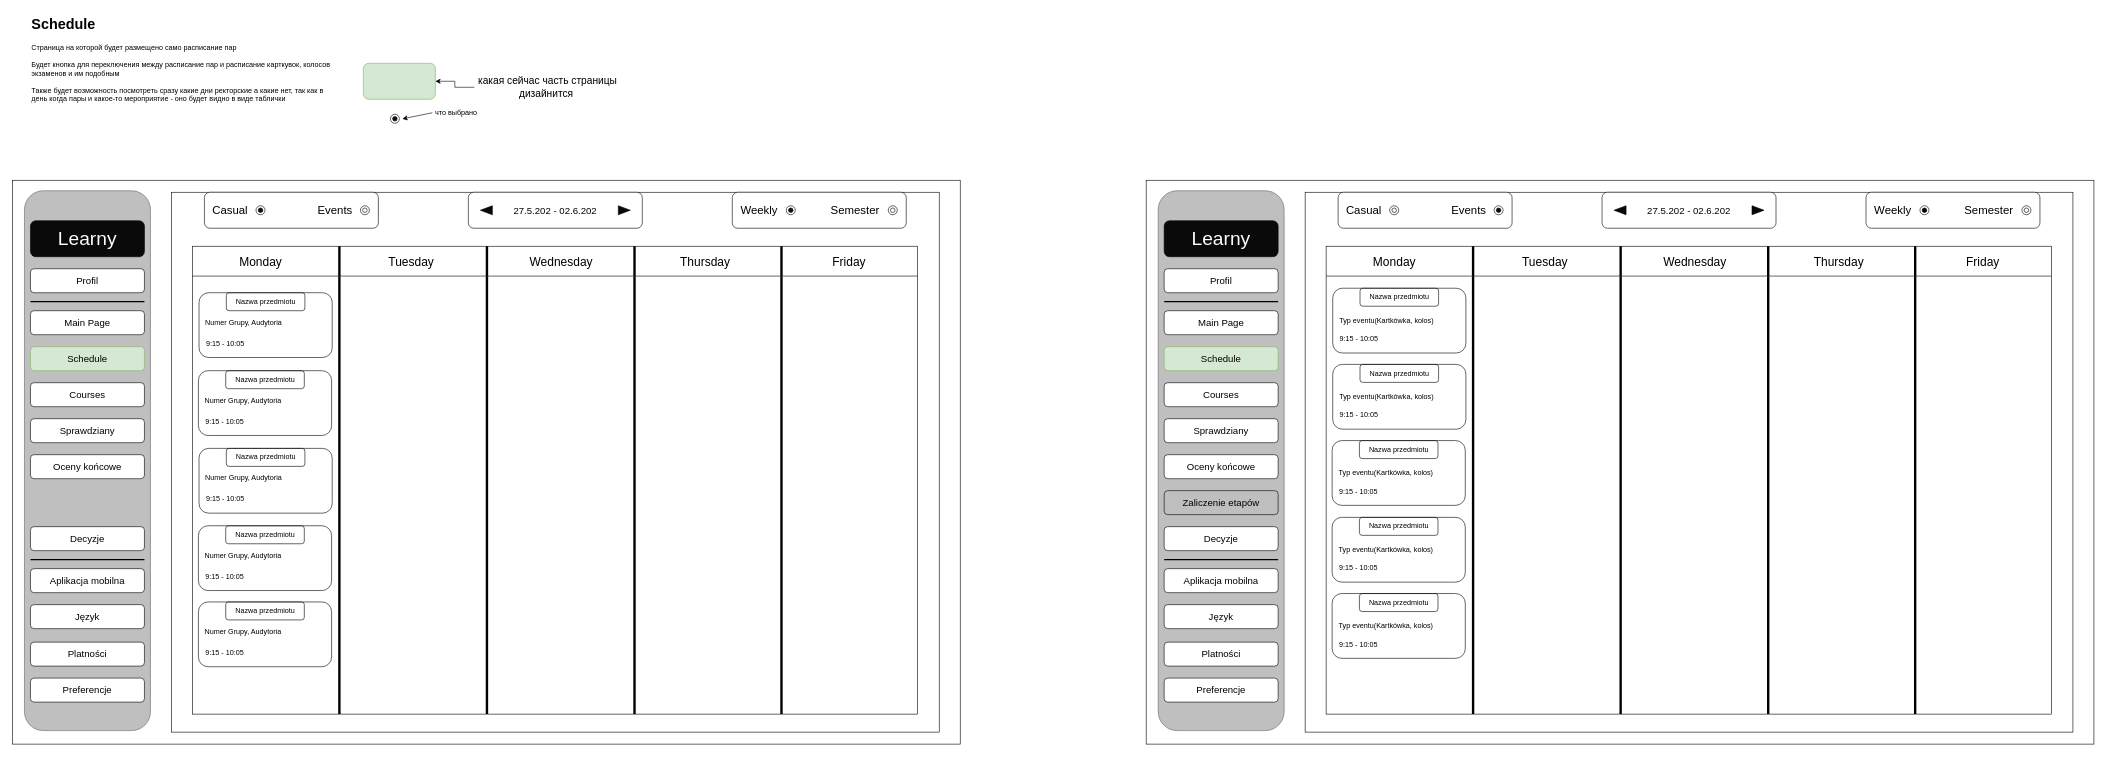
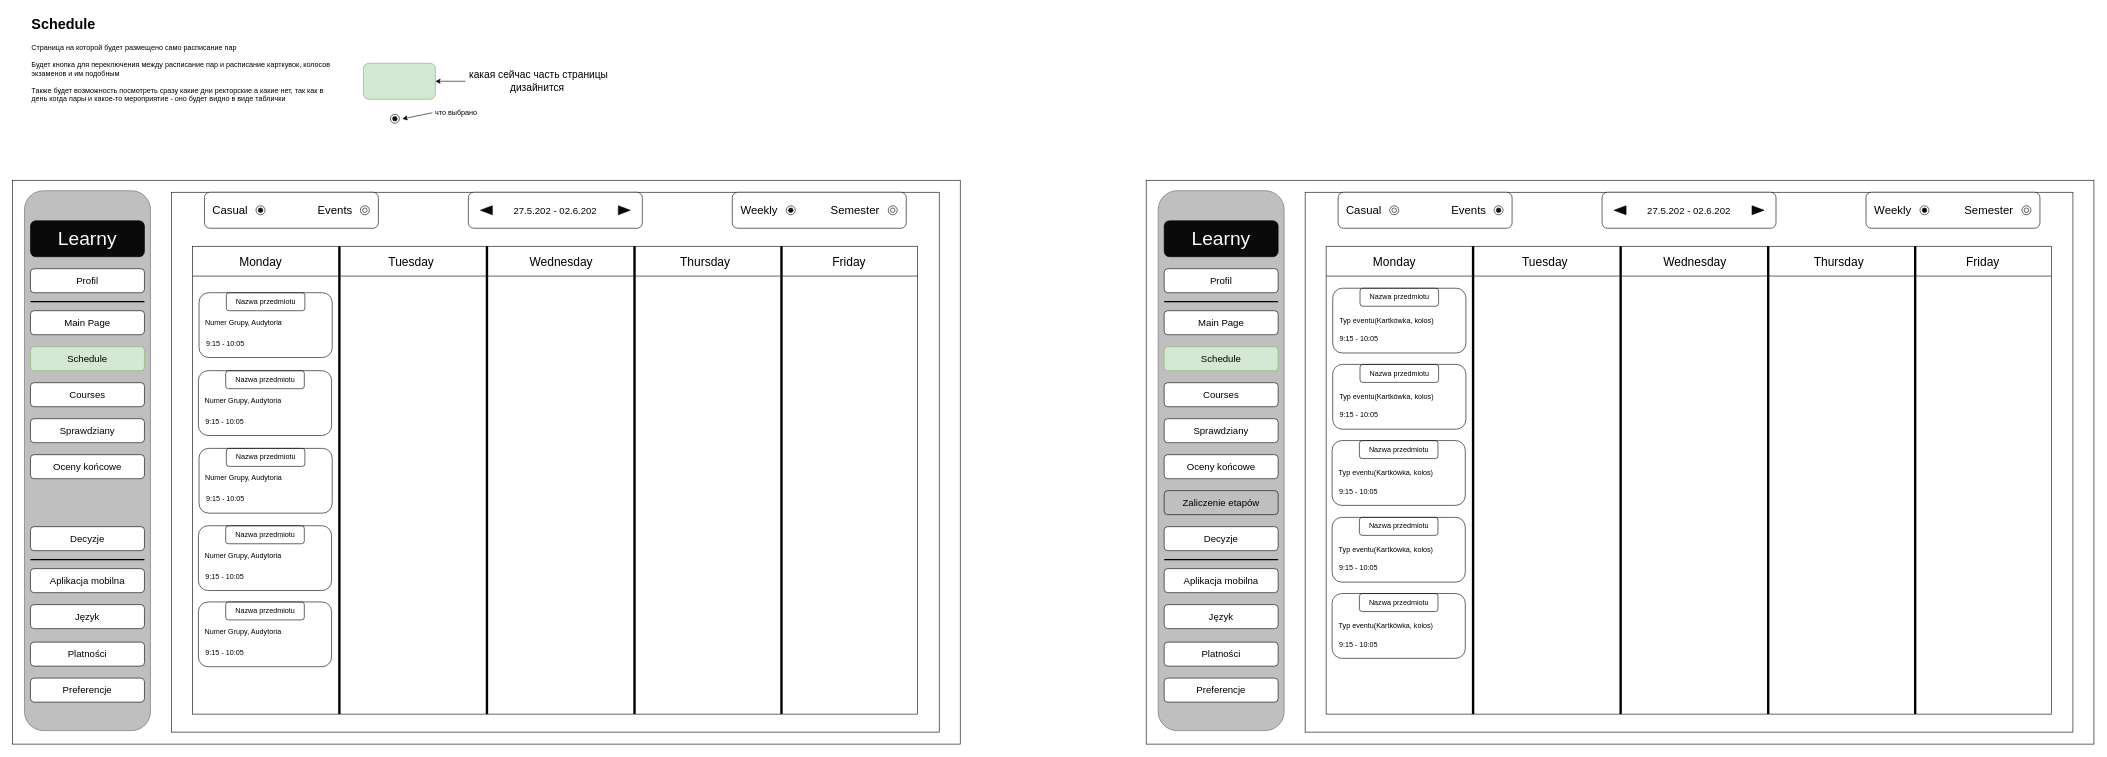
(546, 87) -> (537, 81)
